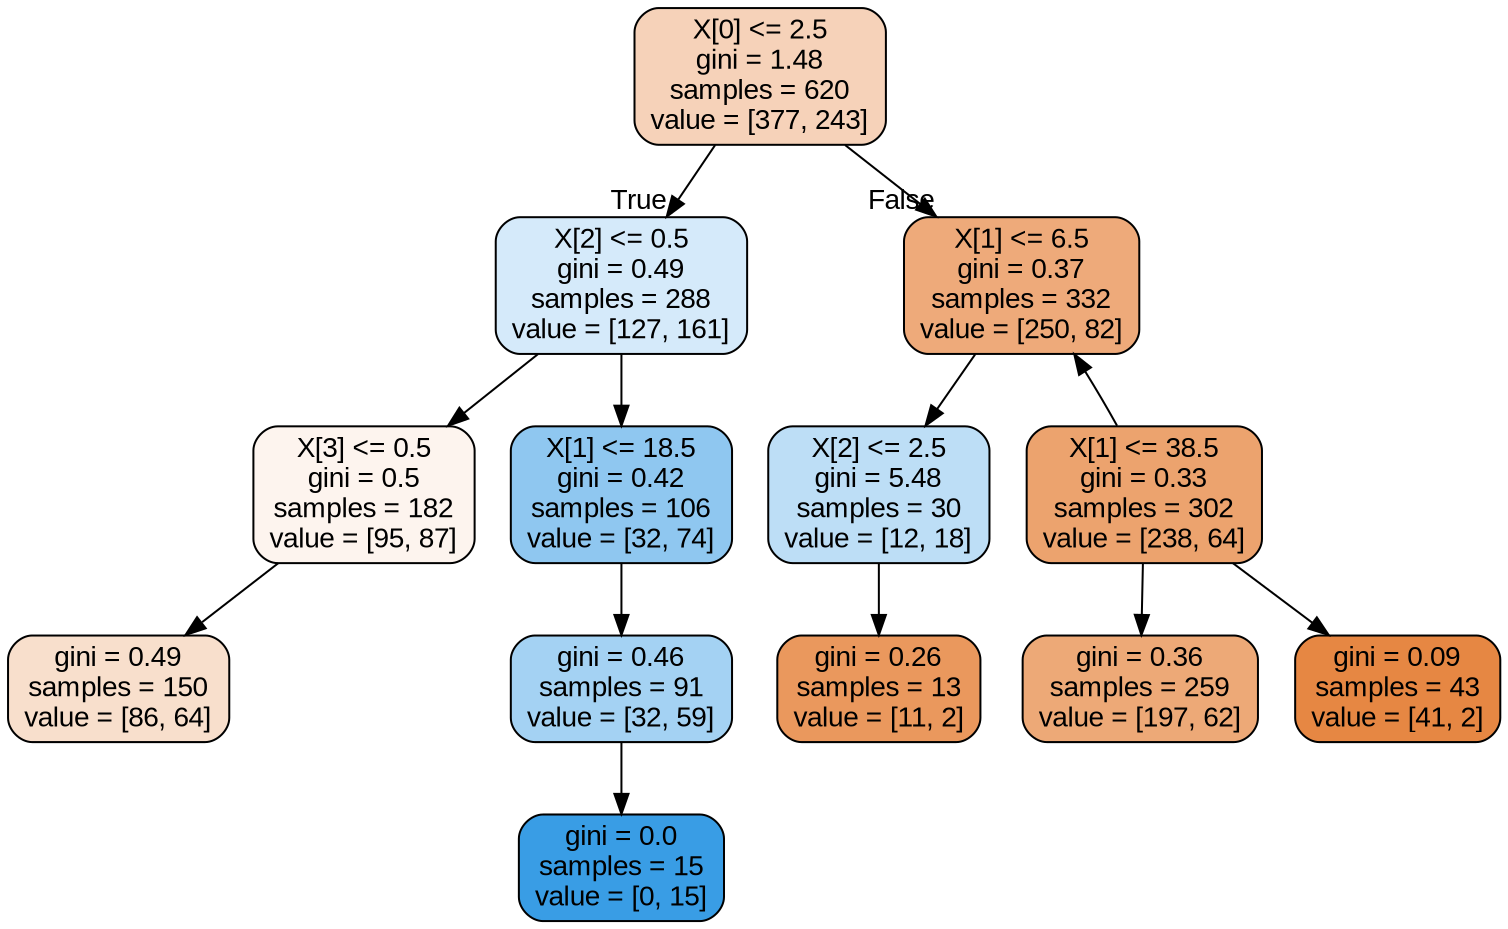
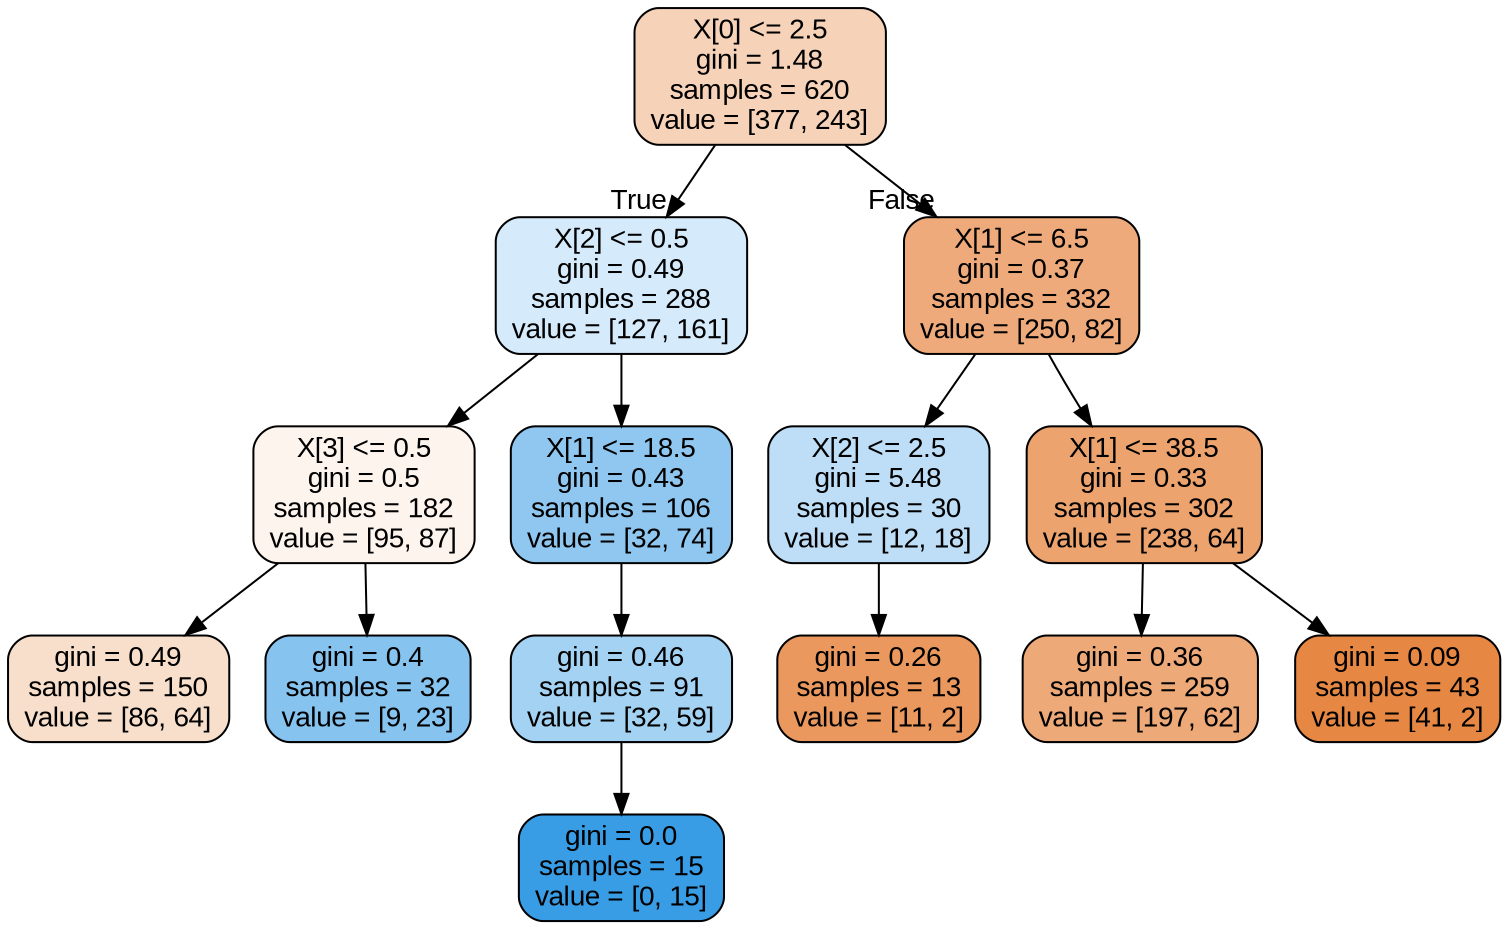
(1101, 398) -> (1064, 382)
(621, 495) -> (621, 495)
none -> (368, 689)
